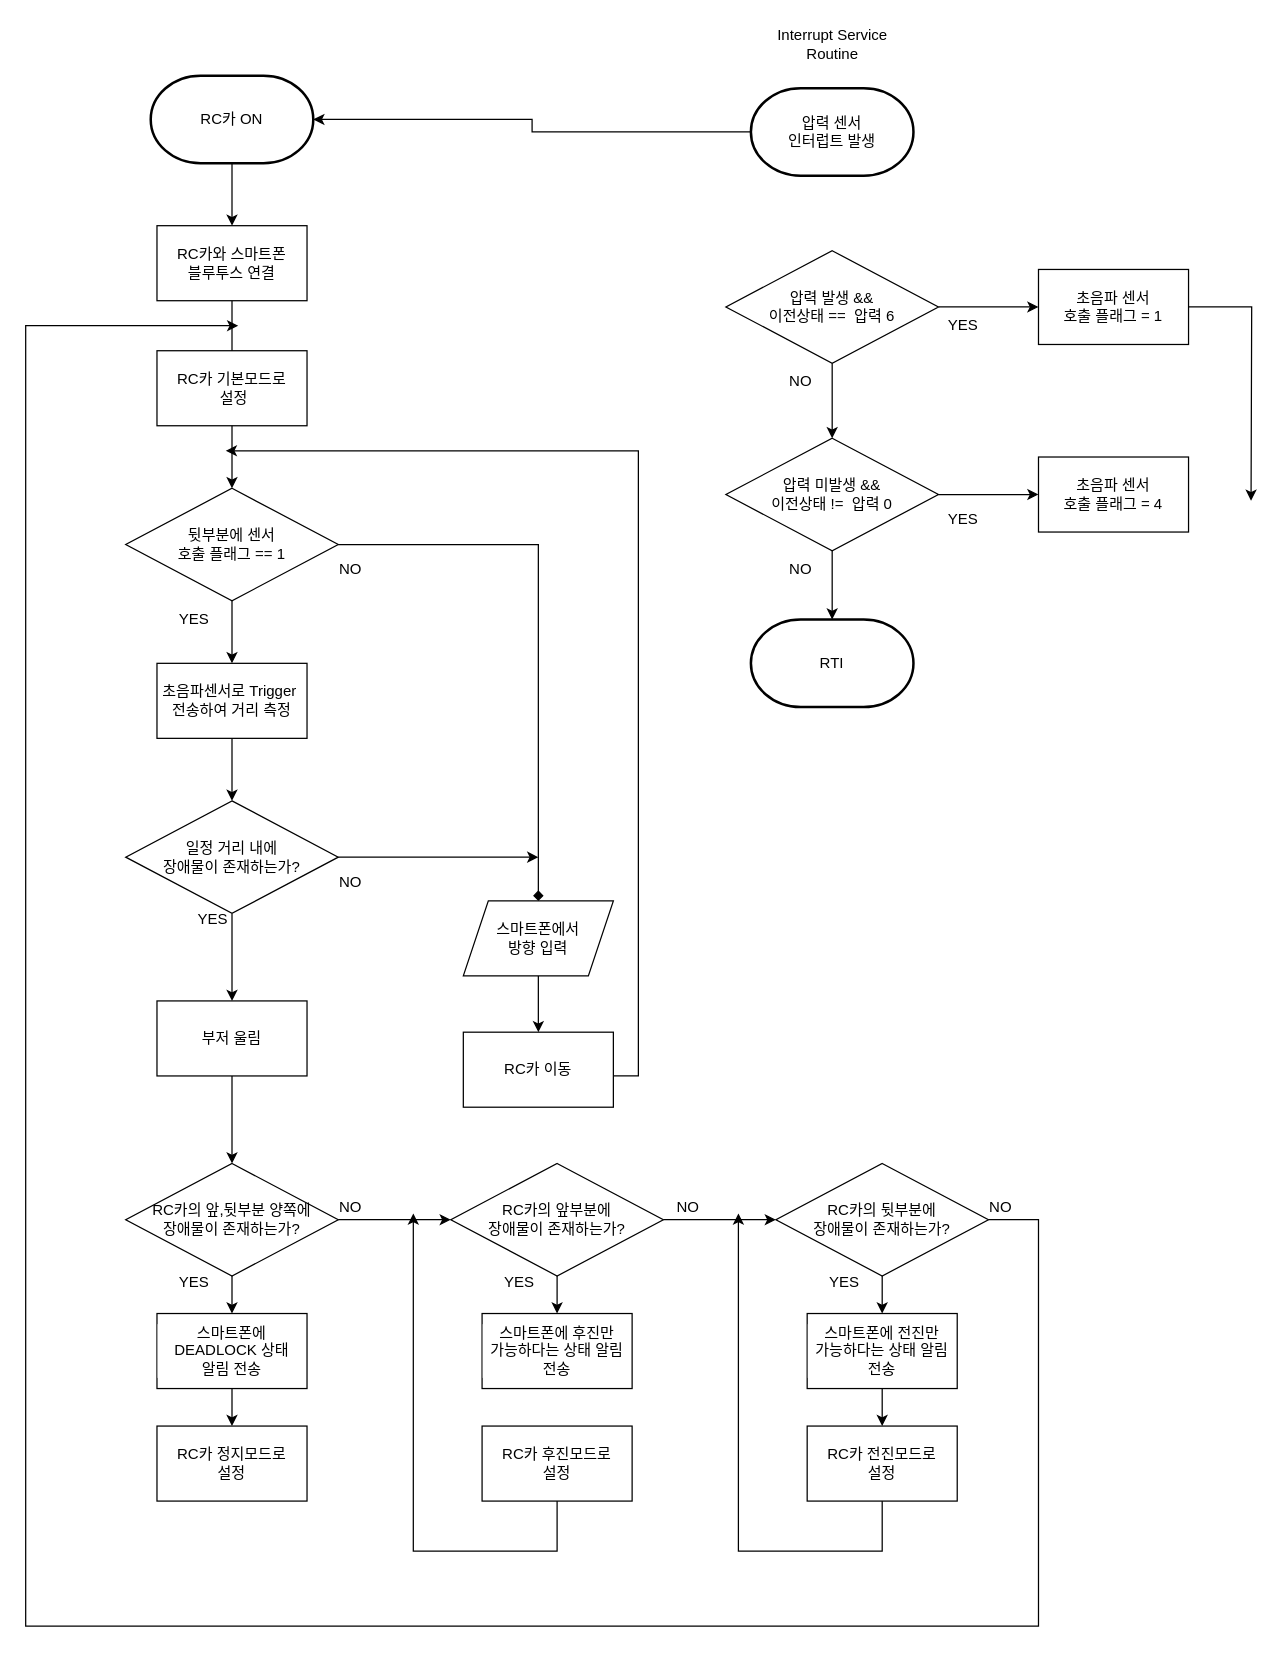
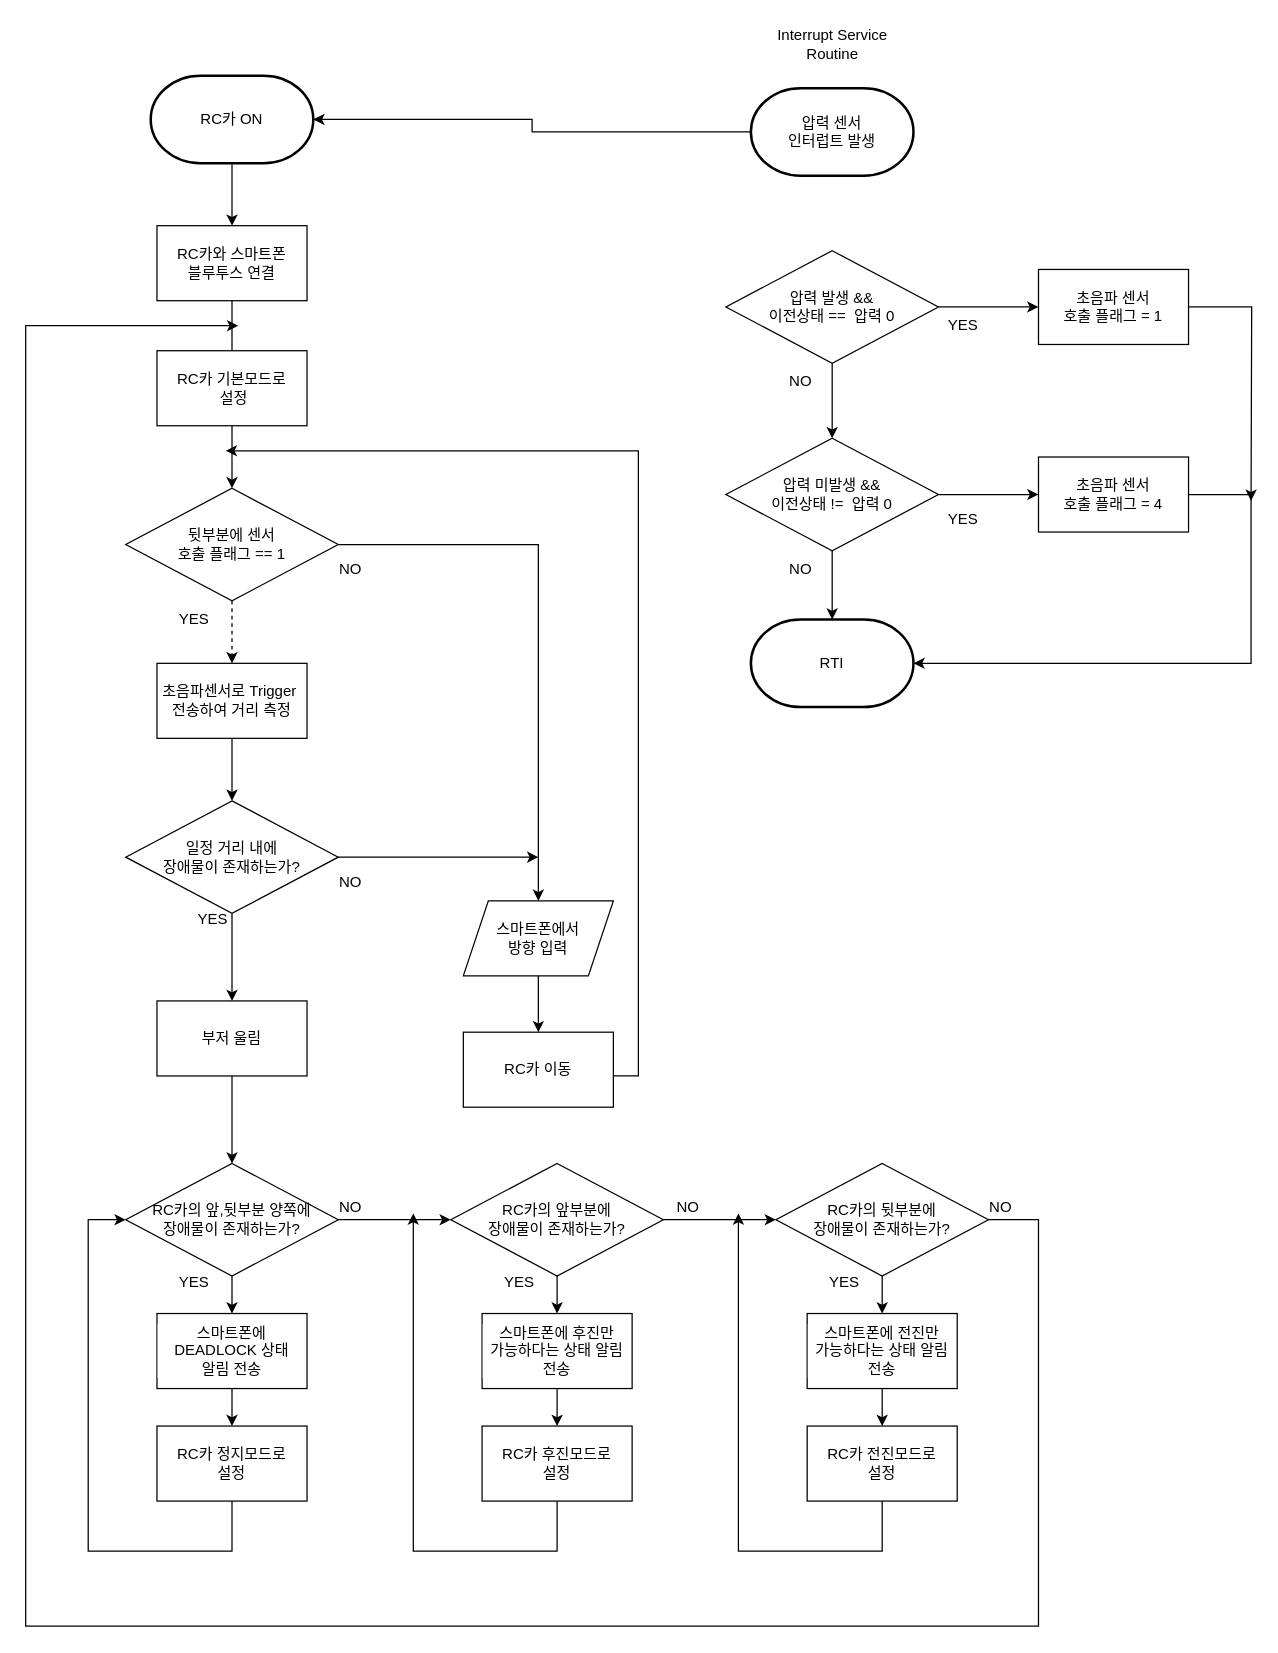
(832, 307) -> (832, 307)
(232, 628) -> (232, 628)
none -> (1202, 663)
(538, 890) -> (538, 891)
none -> (557, 1411)
none -> (88, 1468)
